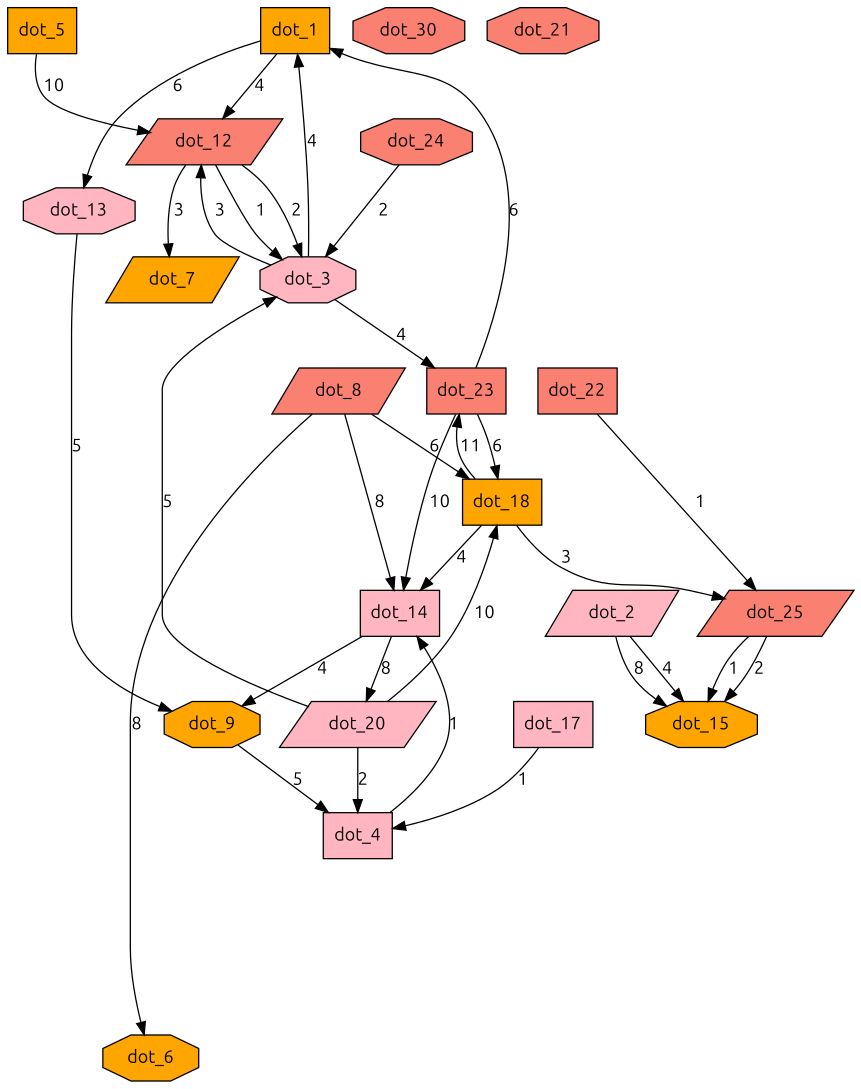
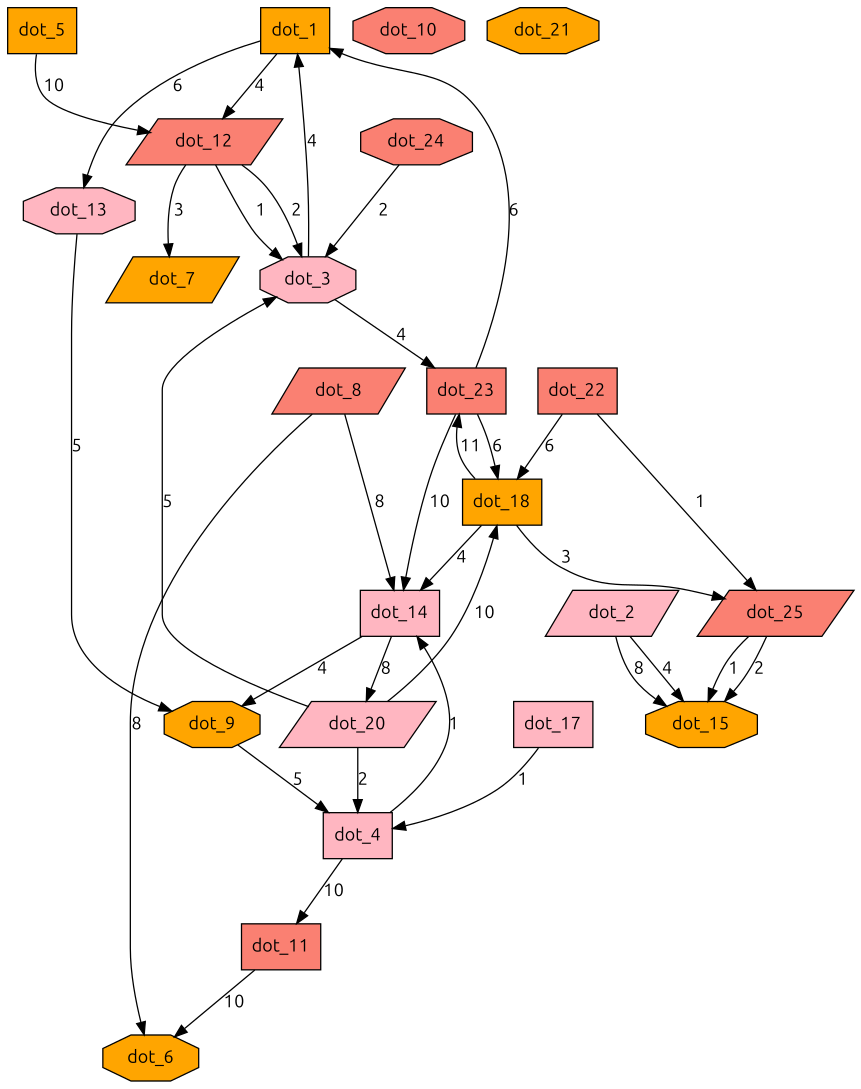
(409, 31) -> (409, 31)
(543, 31) -> (543, 31)
(217, 236) -> none
(415, 443) -> (544, 441)
none -> (281, 947)
